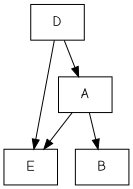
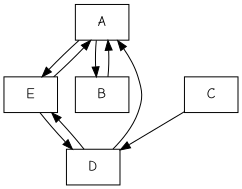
none -> (69, 63)
none -> (109, 64)
none -> (211, 95)
none -> (52, 128)
